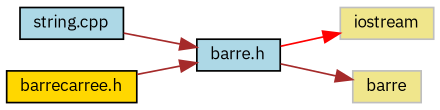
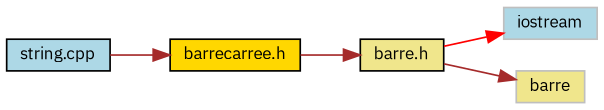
(387, 23) -> (550, 23)
(152, 39) -> (132, 55)
(239, 55) -> (402, 55)
